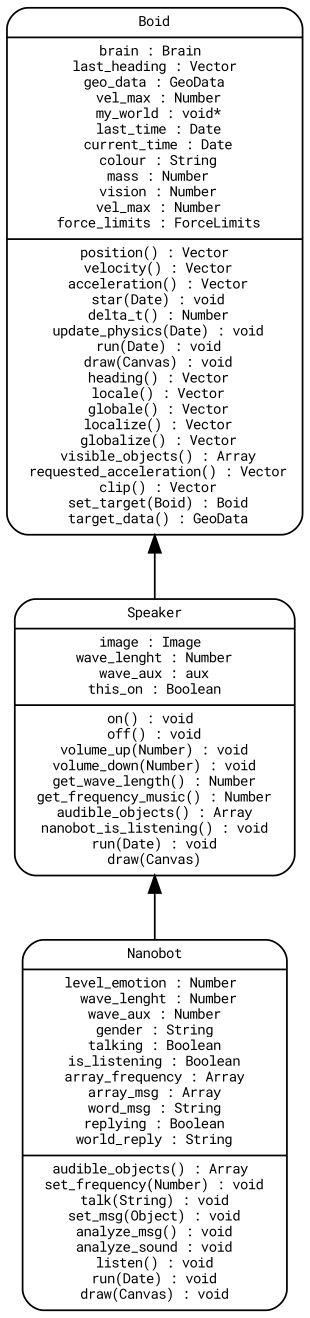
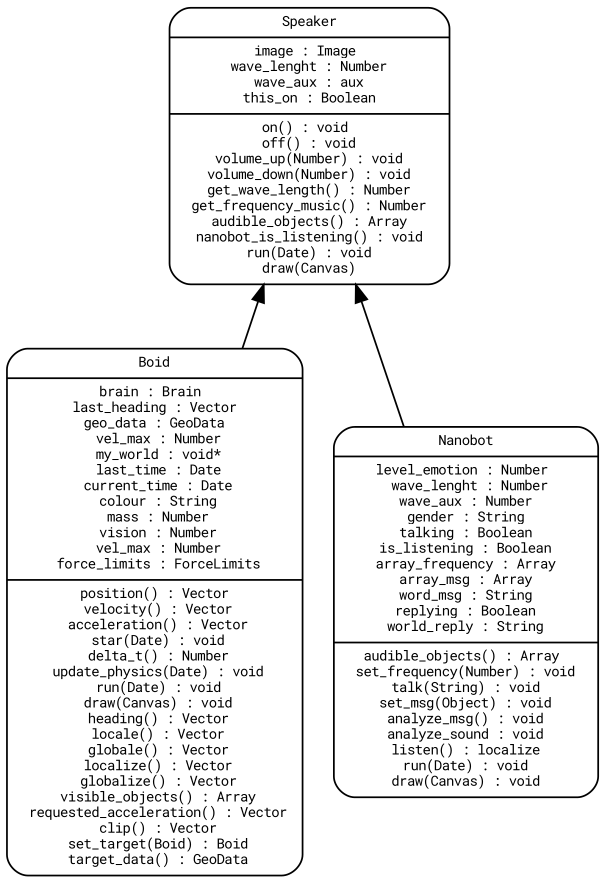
(155, 576) -> (250, 325)
(155, 1263) -> (466, 750)
